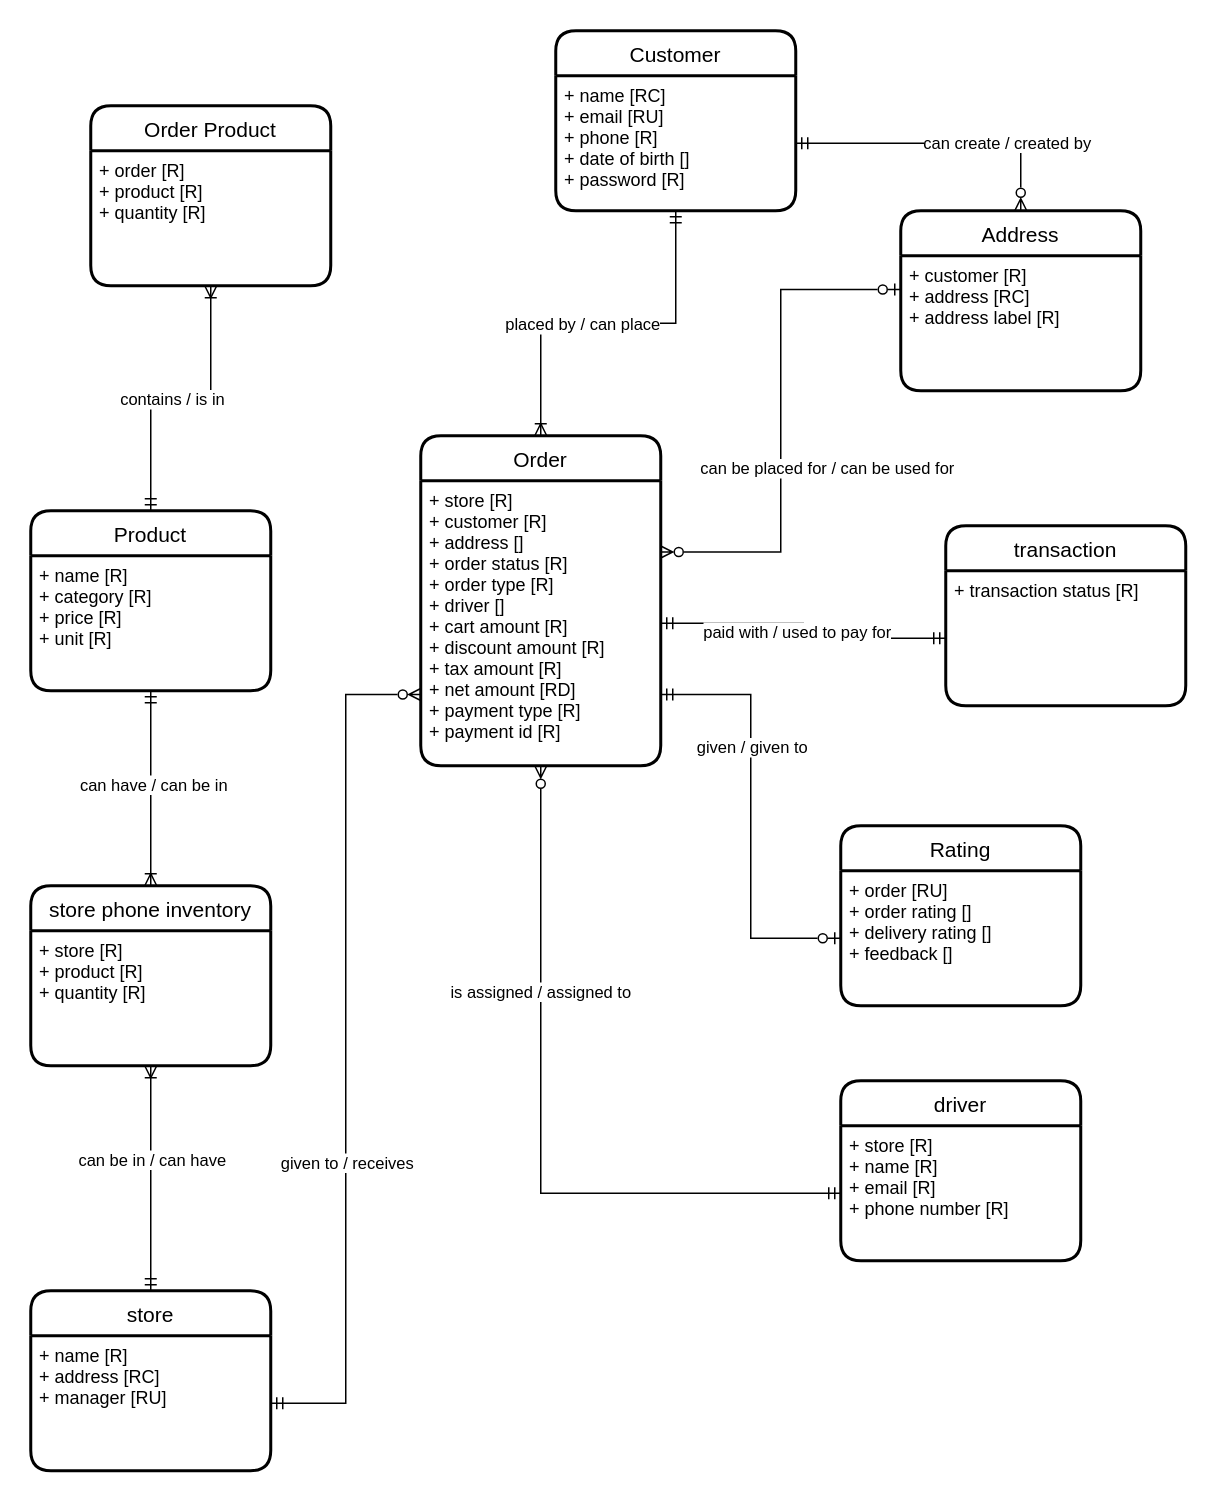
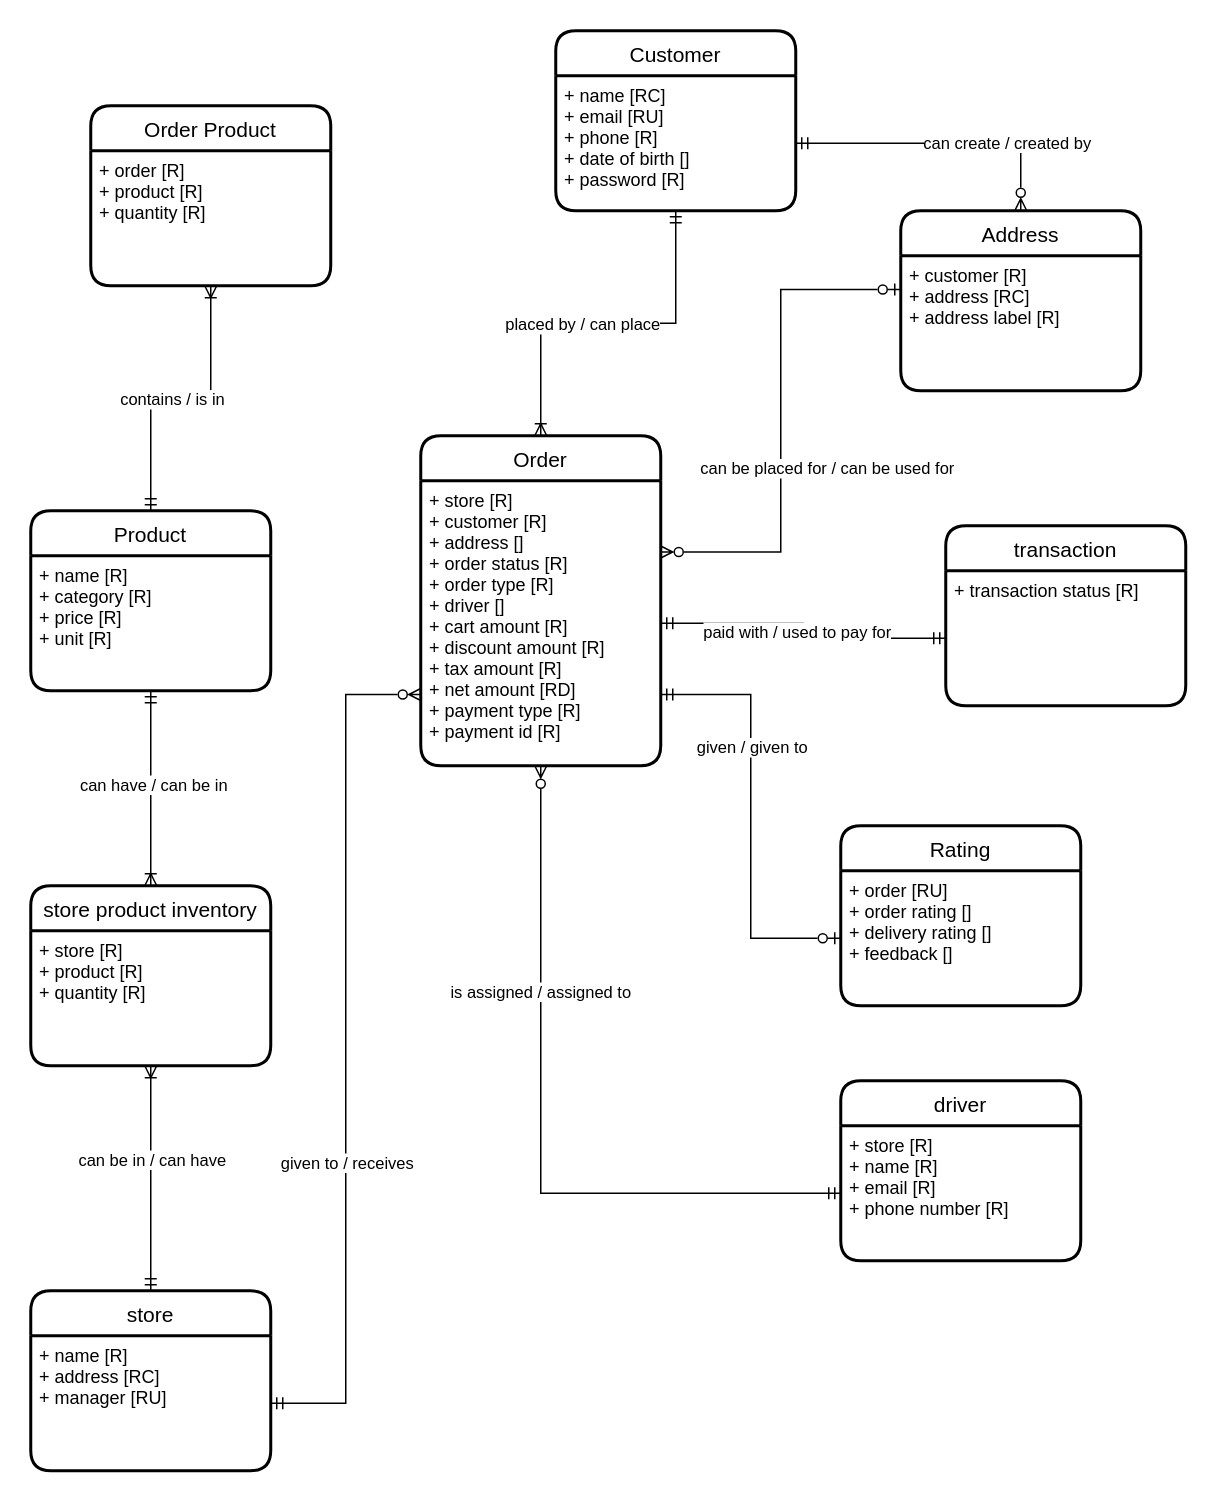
(150, 910) -> (150, 910)
